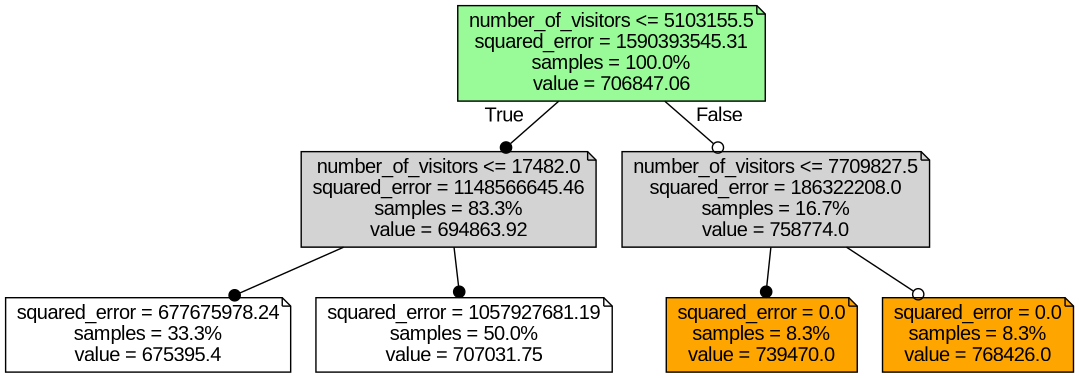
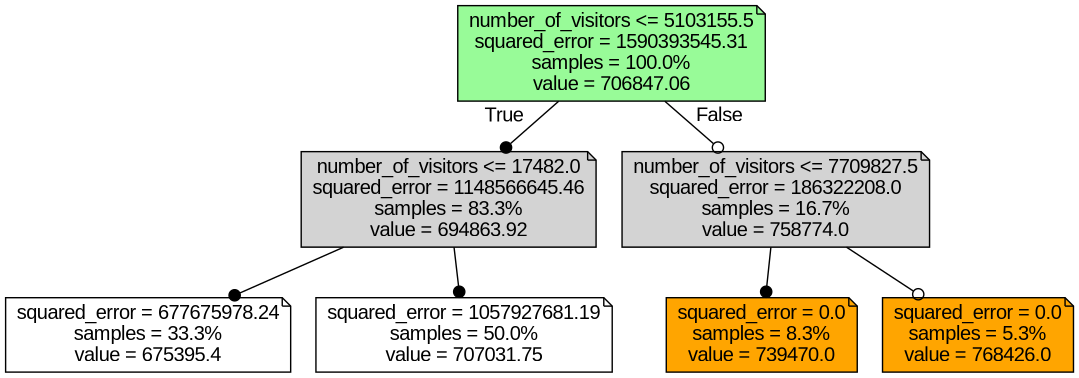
(978, 335) -> (978, 335)
